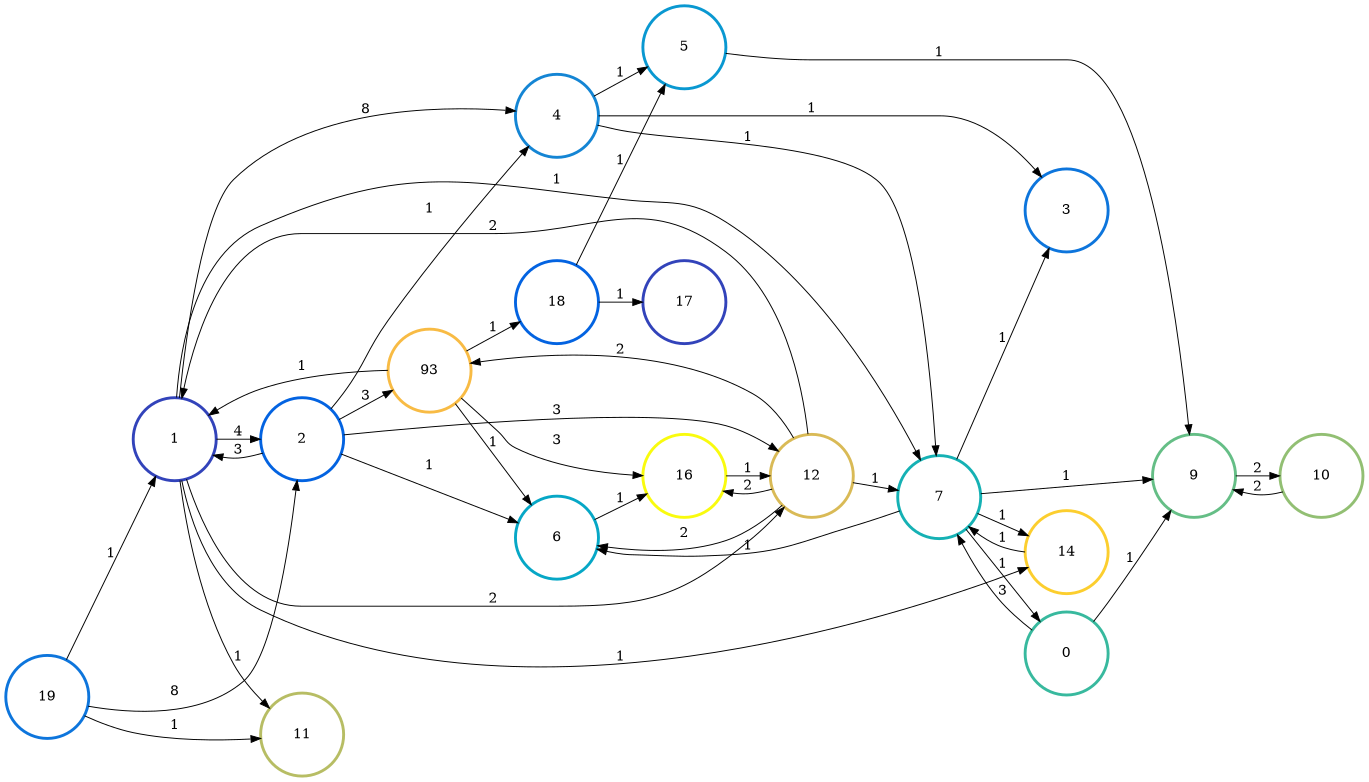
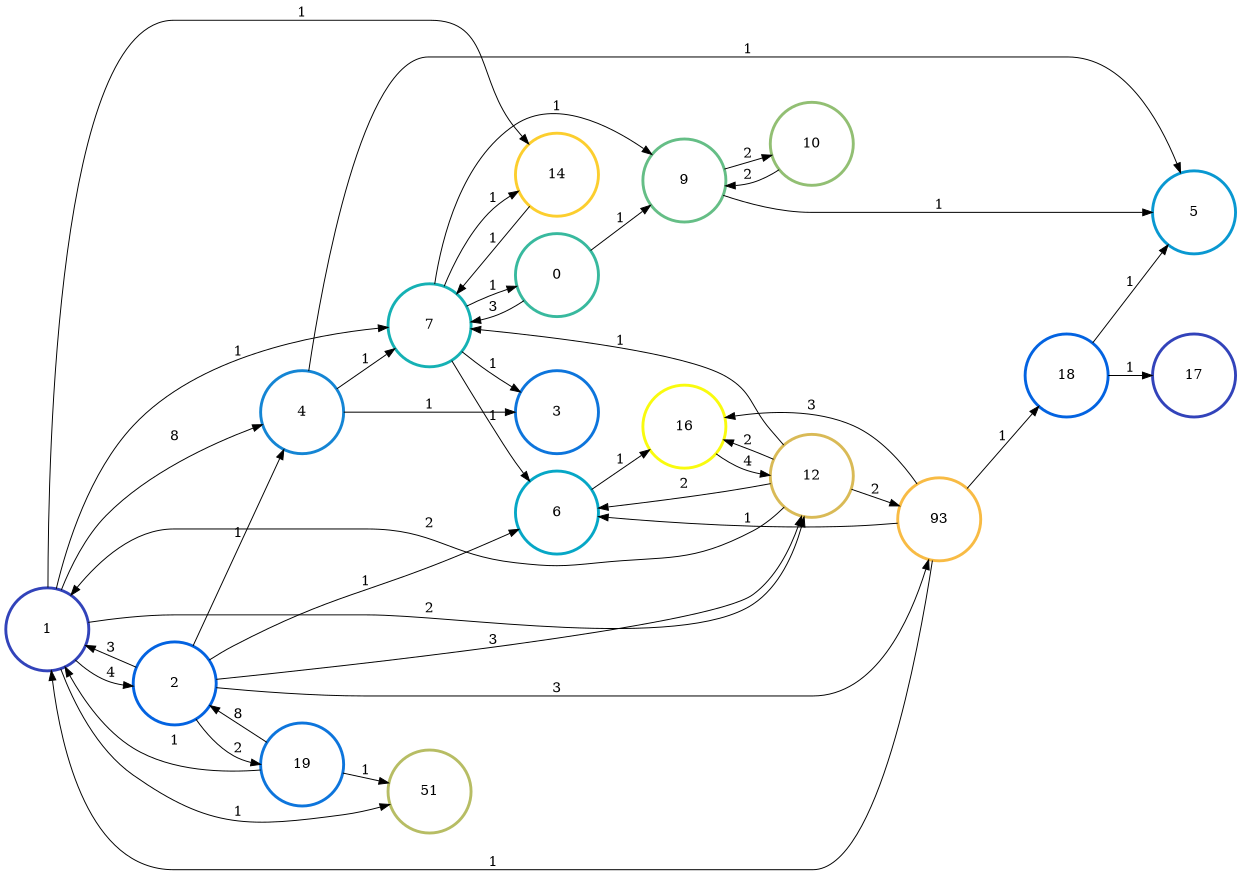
(1094, 71) -> (932, 212)
(748, 469) -> (748, 462)
(302, 735) -> (430, 792)
none -> (220, 746)
